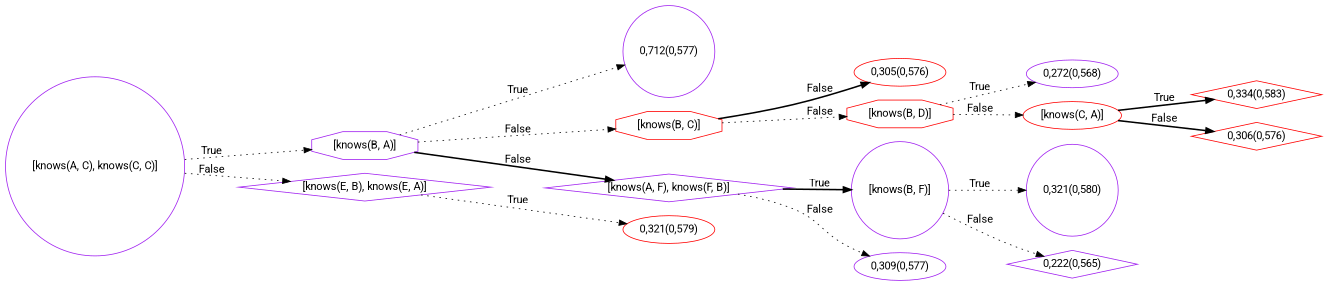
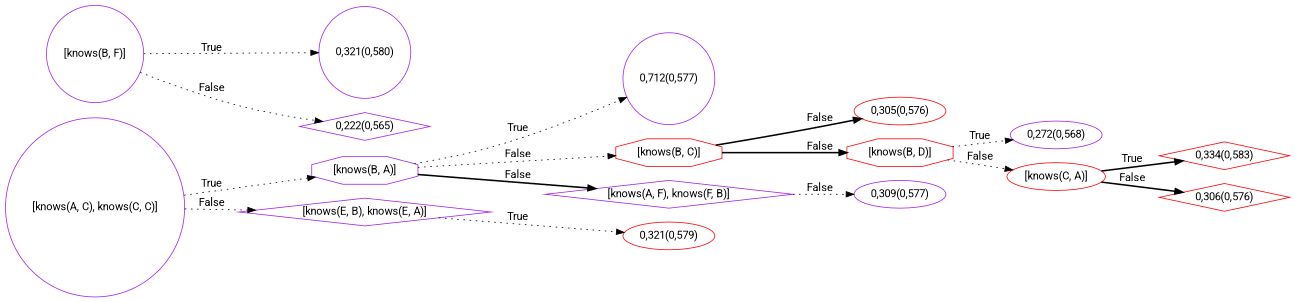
(781, 120) -> (781, 153)
(813, 189) -> none
